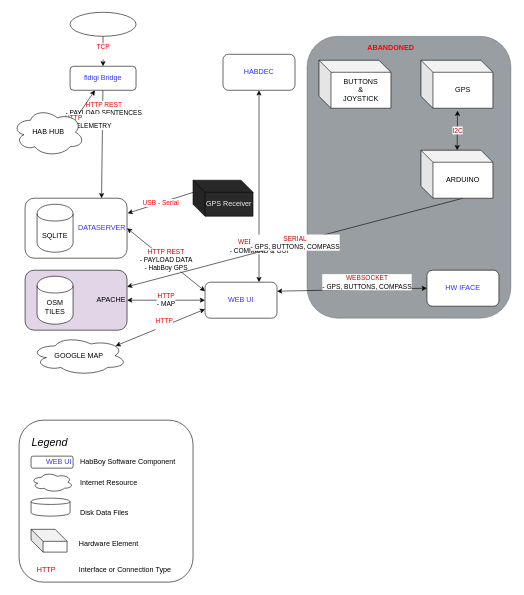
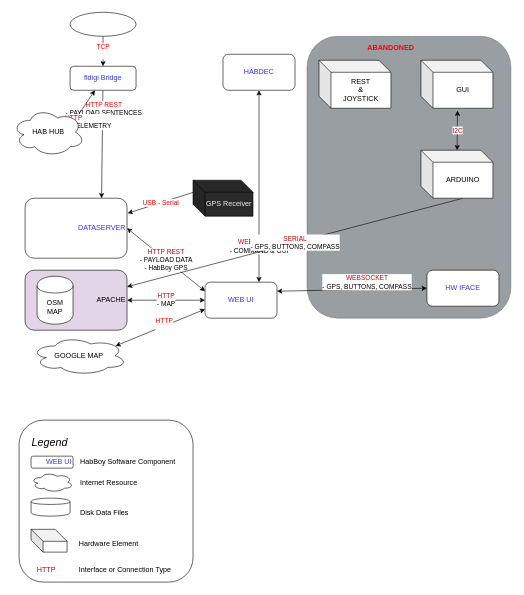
(361, 90) -> (361, 90)
(463, 90) -> (463, 90)
(55, 228) -> none
(55, 308) -> (55, 308)
